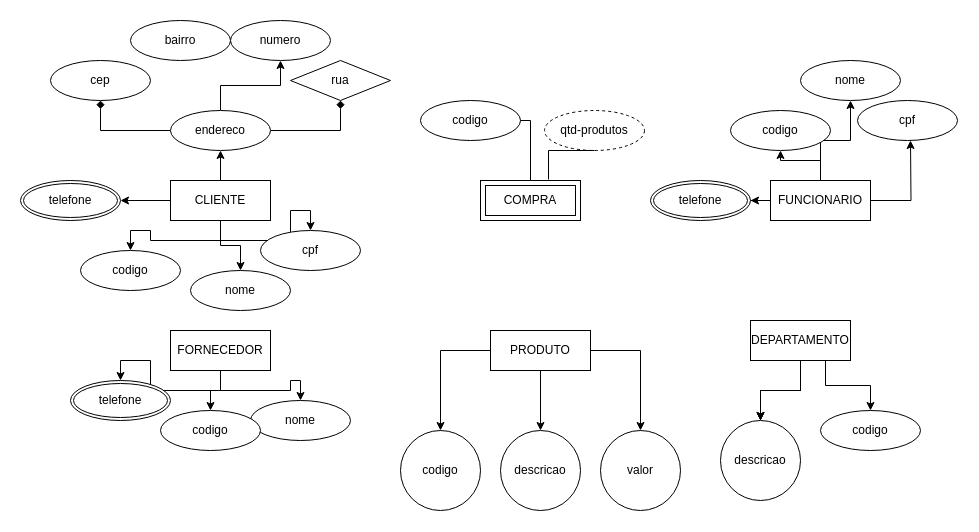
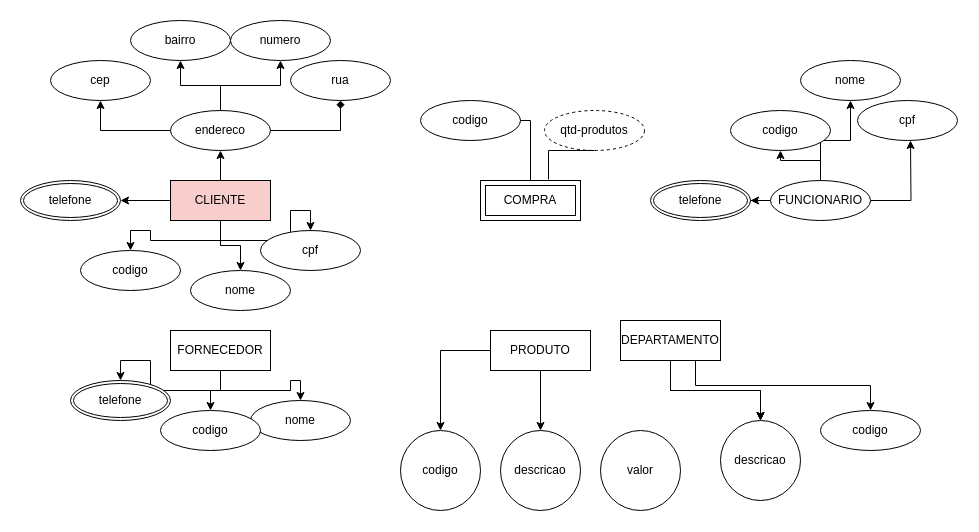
(341, 81) -> (341, 81)
none -> (191, 86)
(101, 109) -> (101, 108)
(221, 201) -> (221, 201)
(821, 201) -> (821, 201)
(801, 341) -> (671, 341)
(641, 362) -> none
